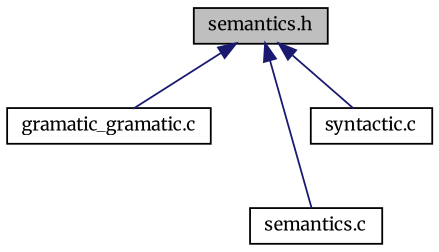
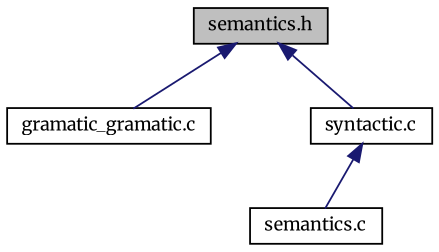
(291, 135) -> (339, 184)
